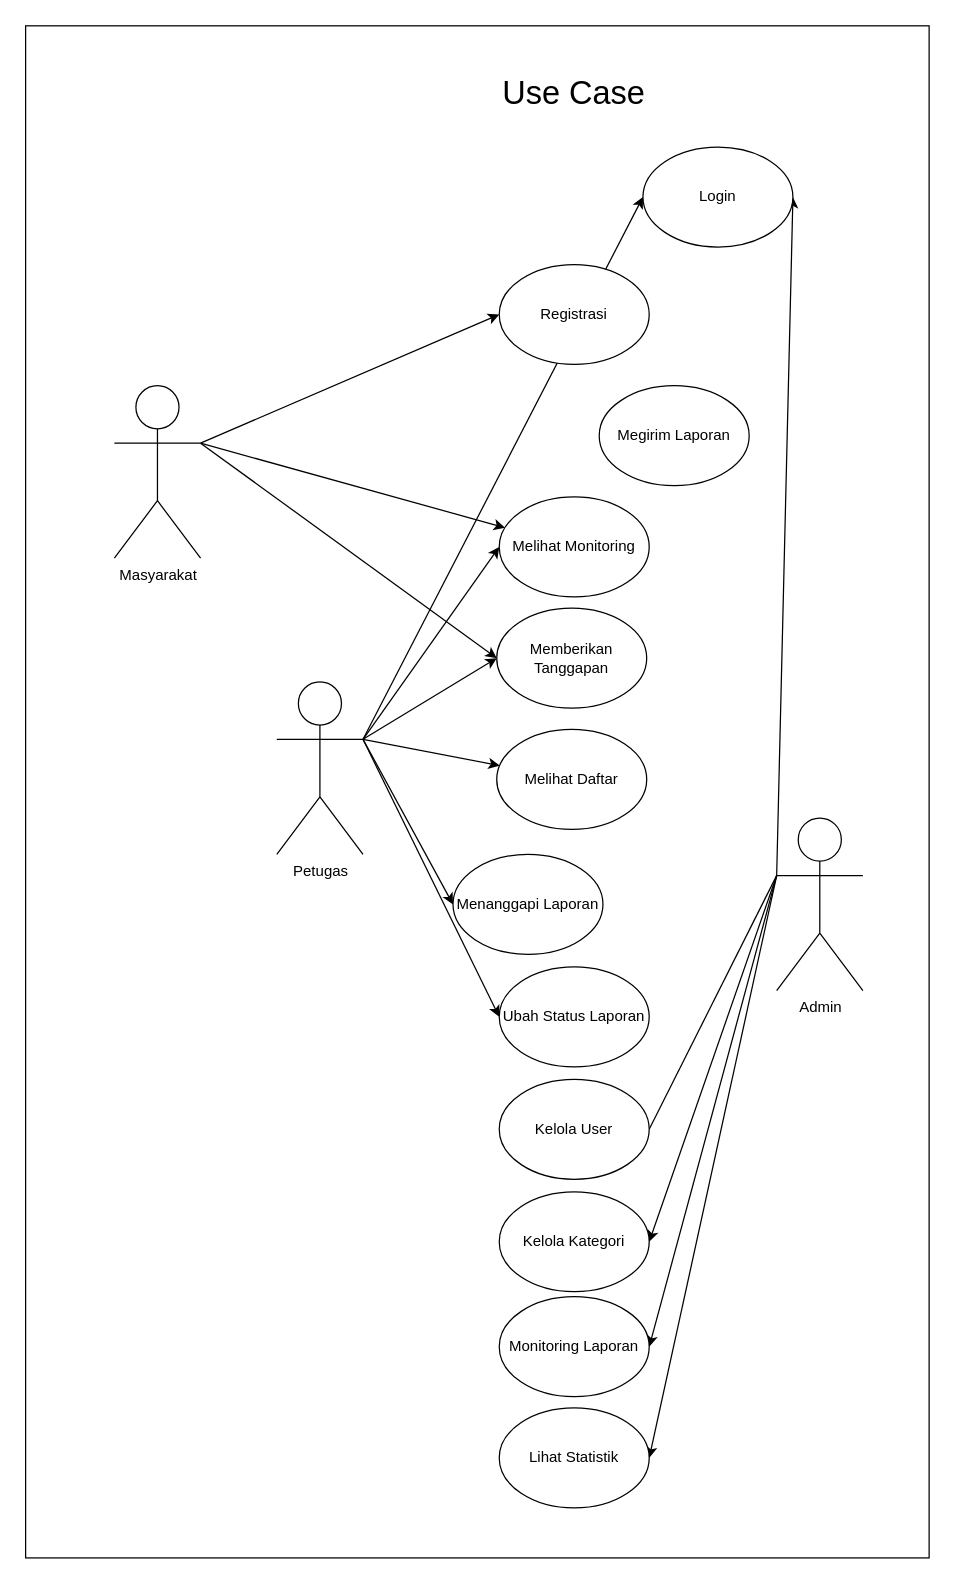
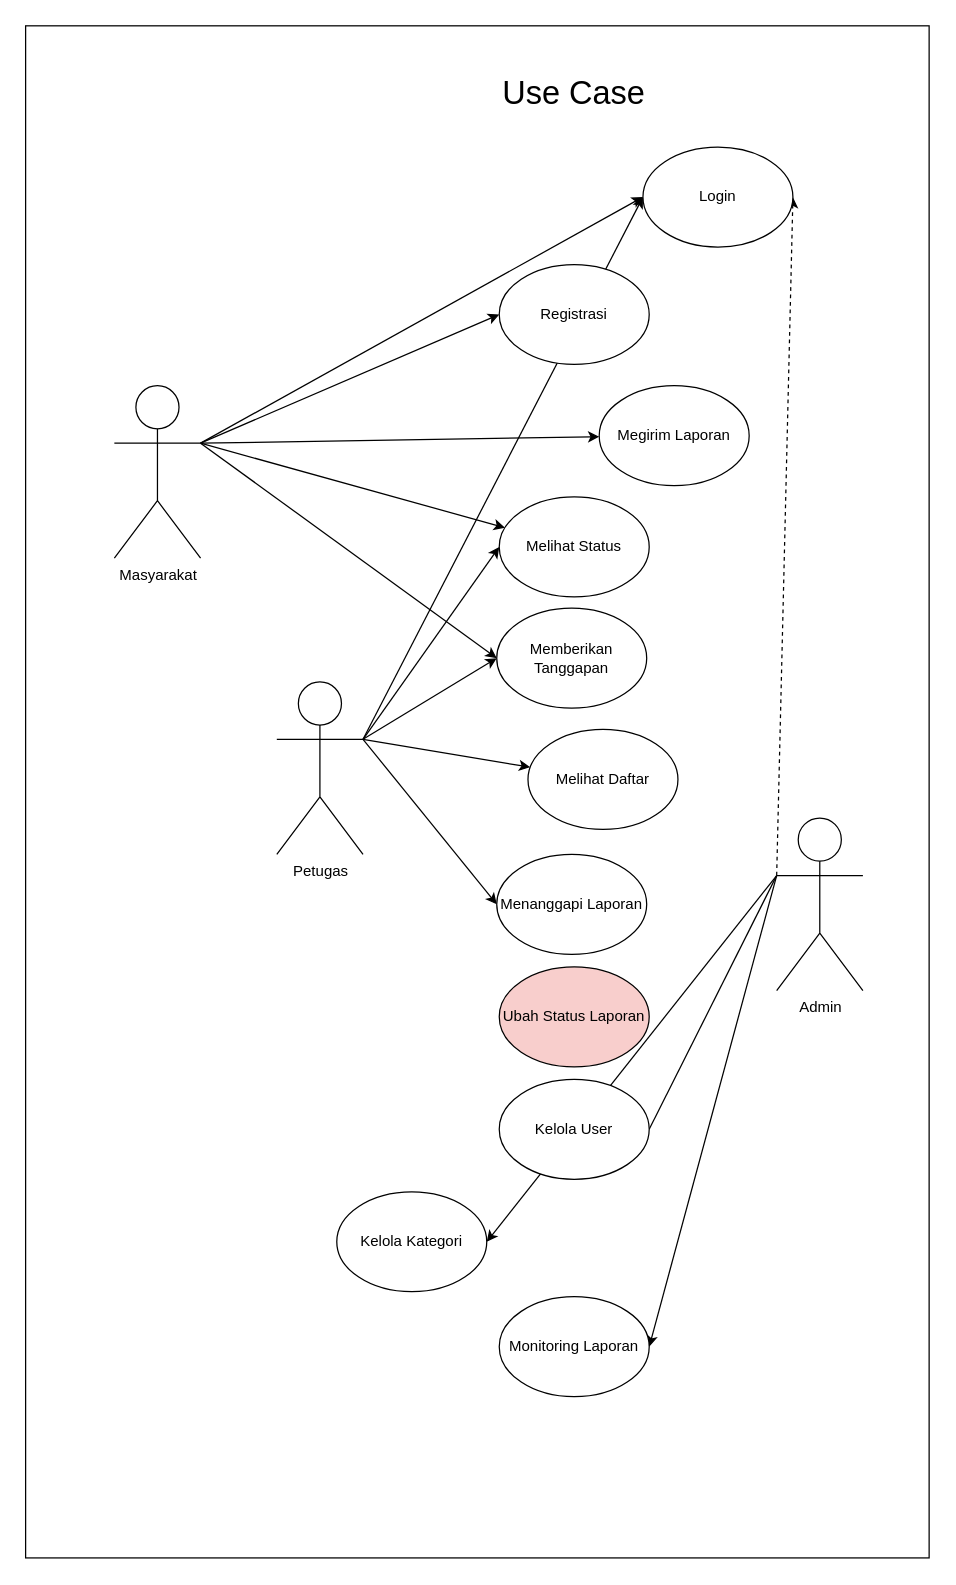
none -> (426, 318)
none -> (398, 440)
(785, 539) -> (785, 539)
(574, 547) -> (574, 547)
(572, 779) -> (603, 779)
(438, 891) -> none
(528, 904) -> (572, 904)
(574, 1017) -> (574, 1017)
(711, 1175) -> none
(574, 1242) -> (412, 1242)
(574, 1458) -> none
